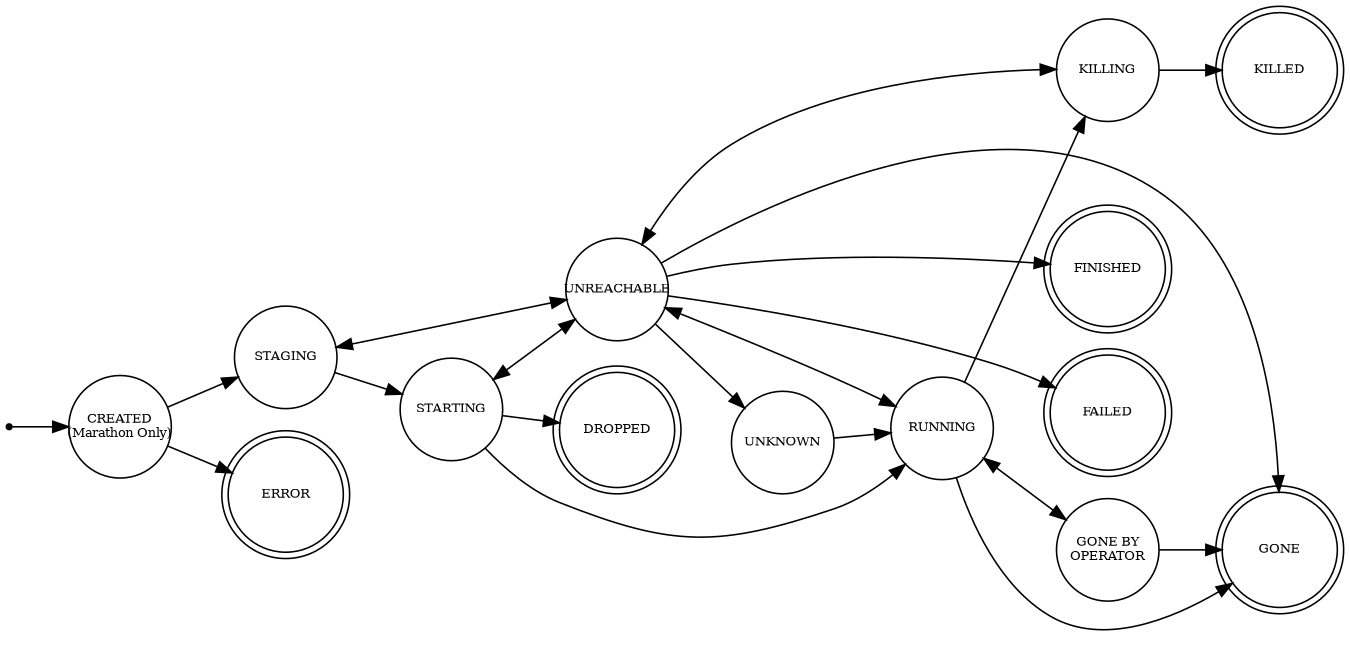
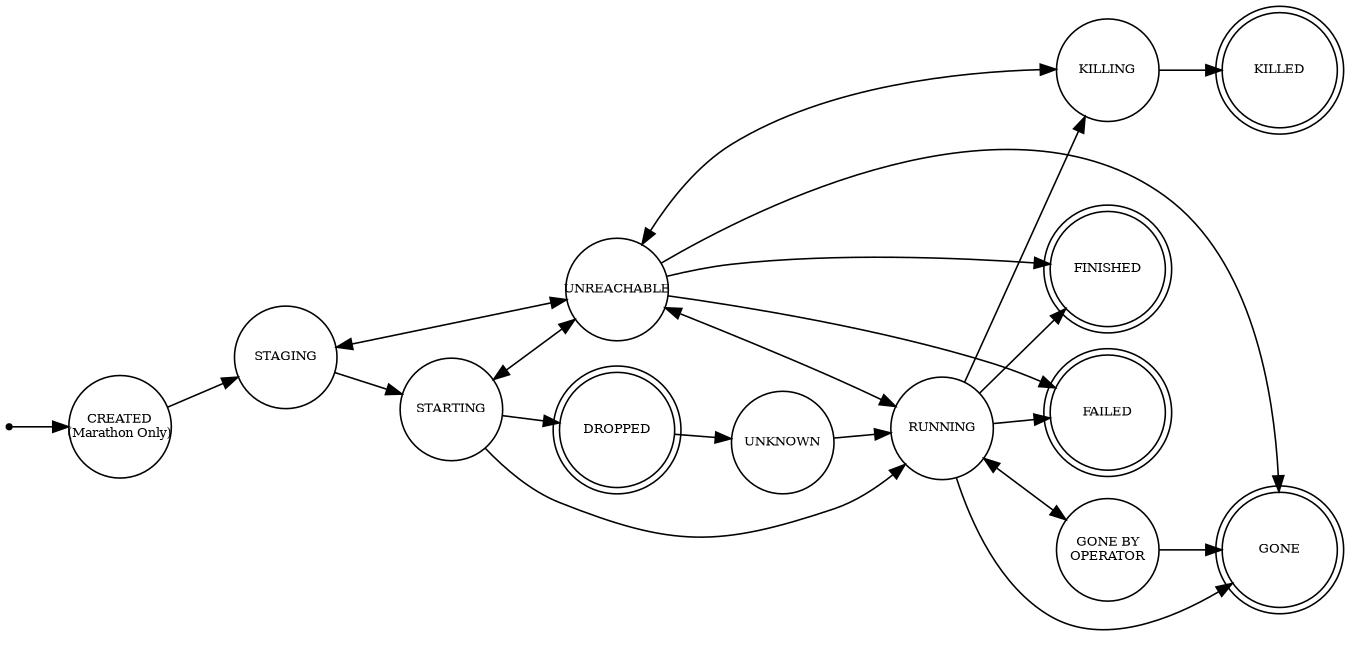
none -> (1017, 357)
(694, 361) -> (695, 436)
none -> (1014, 422)
(286, 495) -> none
